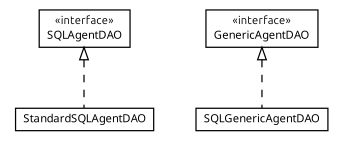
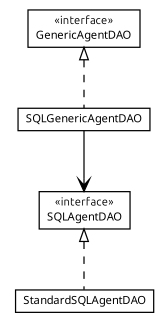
none -> (84, 155)
